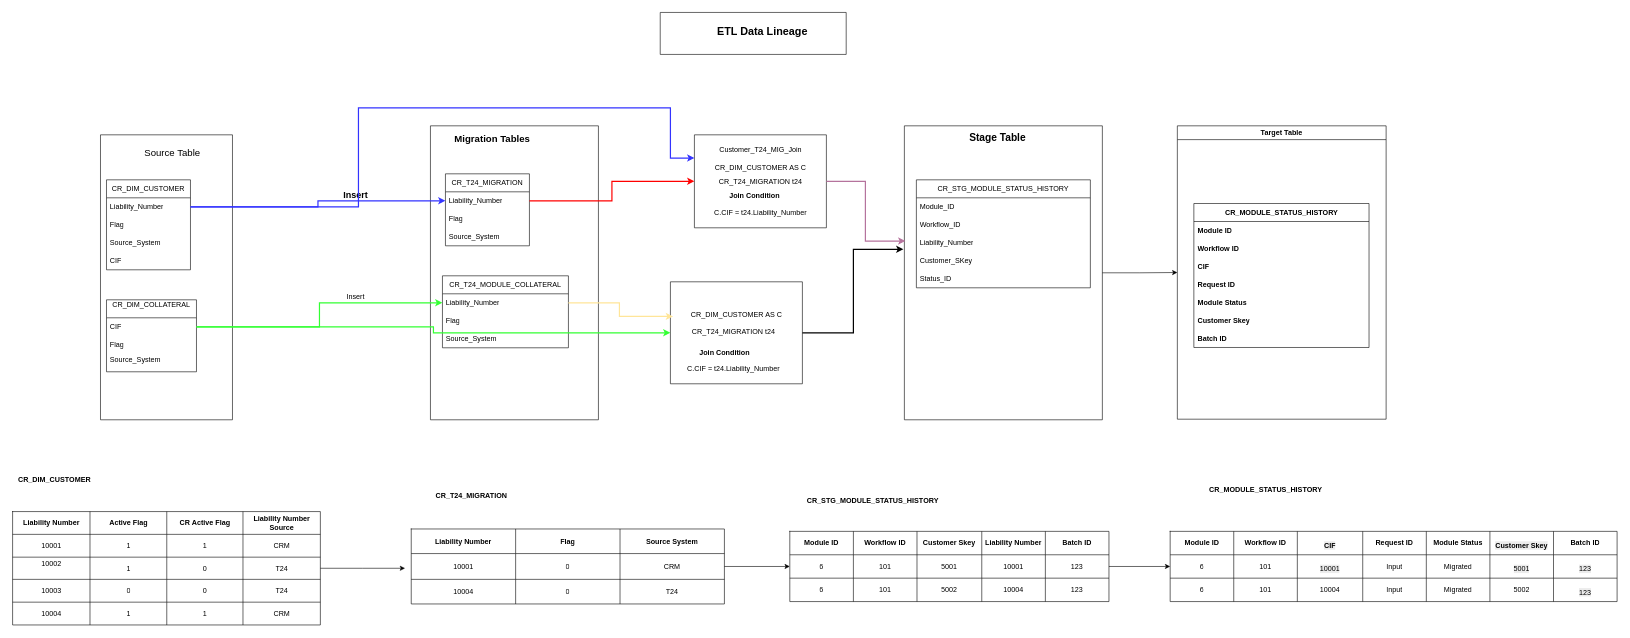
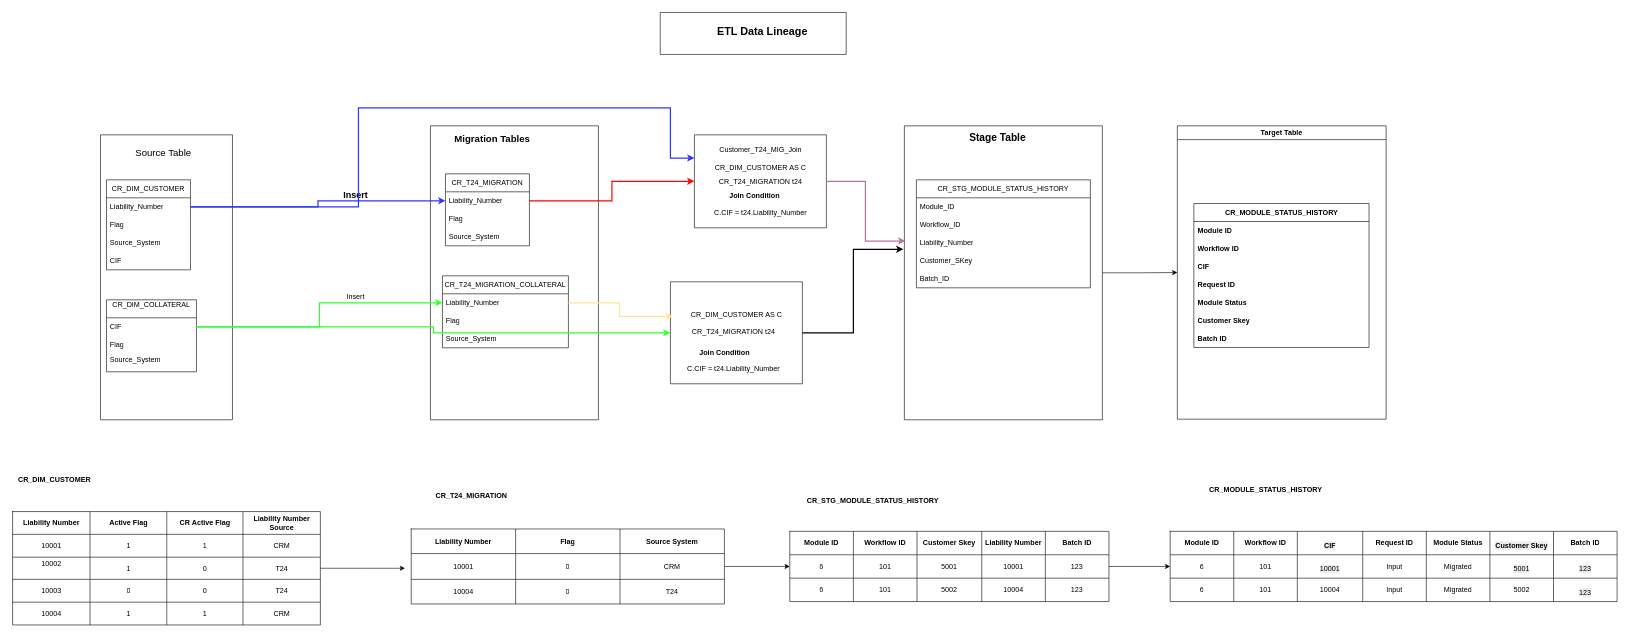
(173, 153) -> (164, 153)
(938, 279) -> (936, 279)
(506, 285) -> (506, 285)
